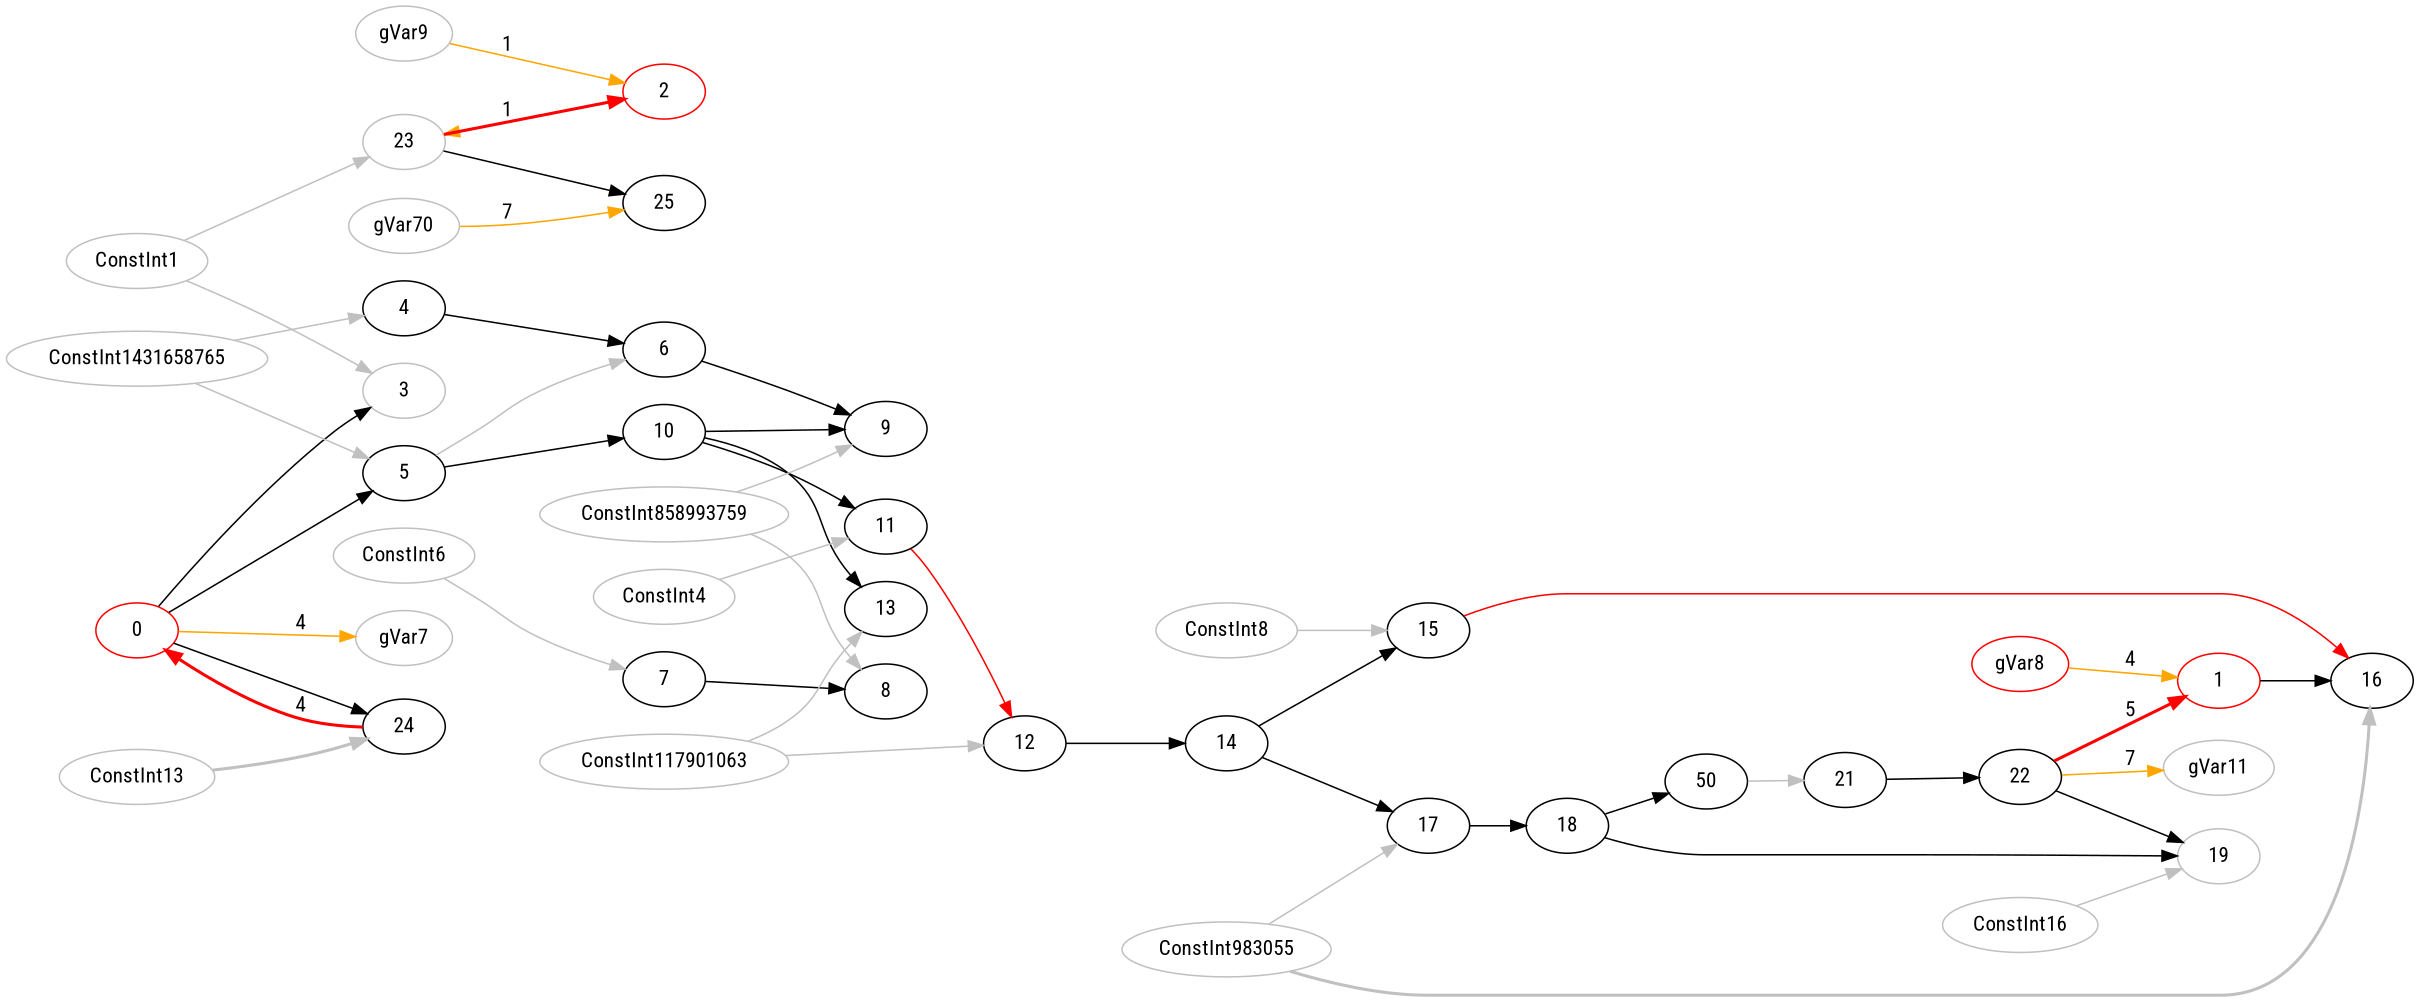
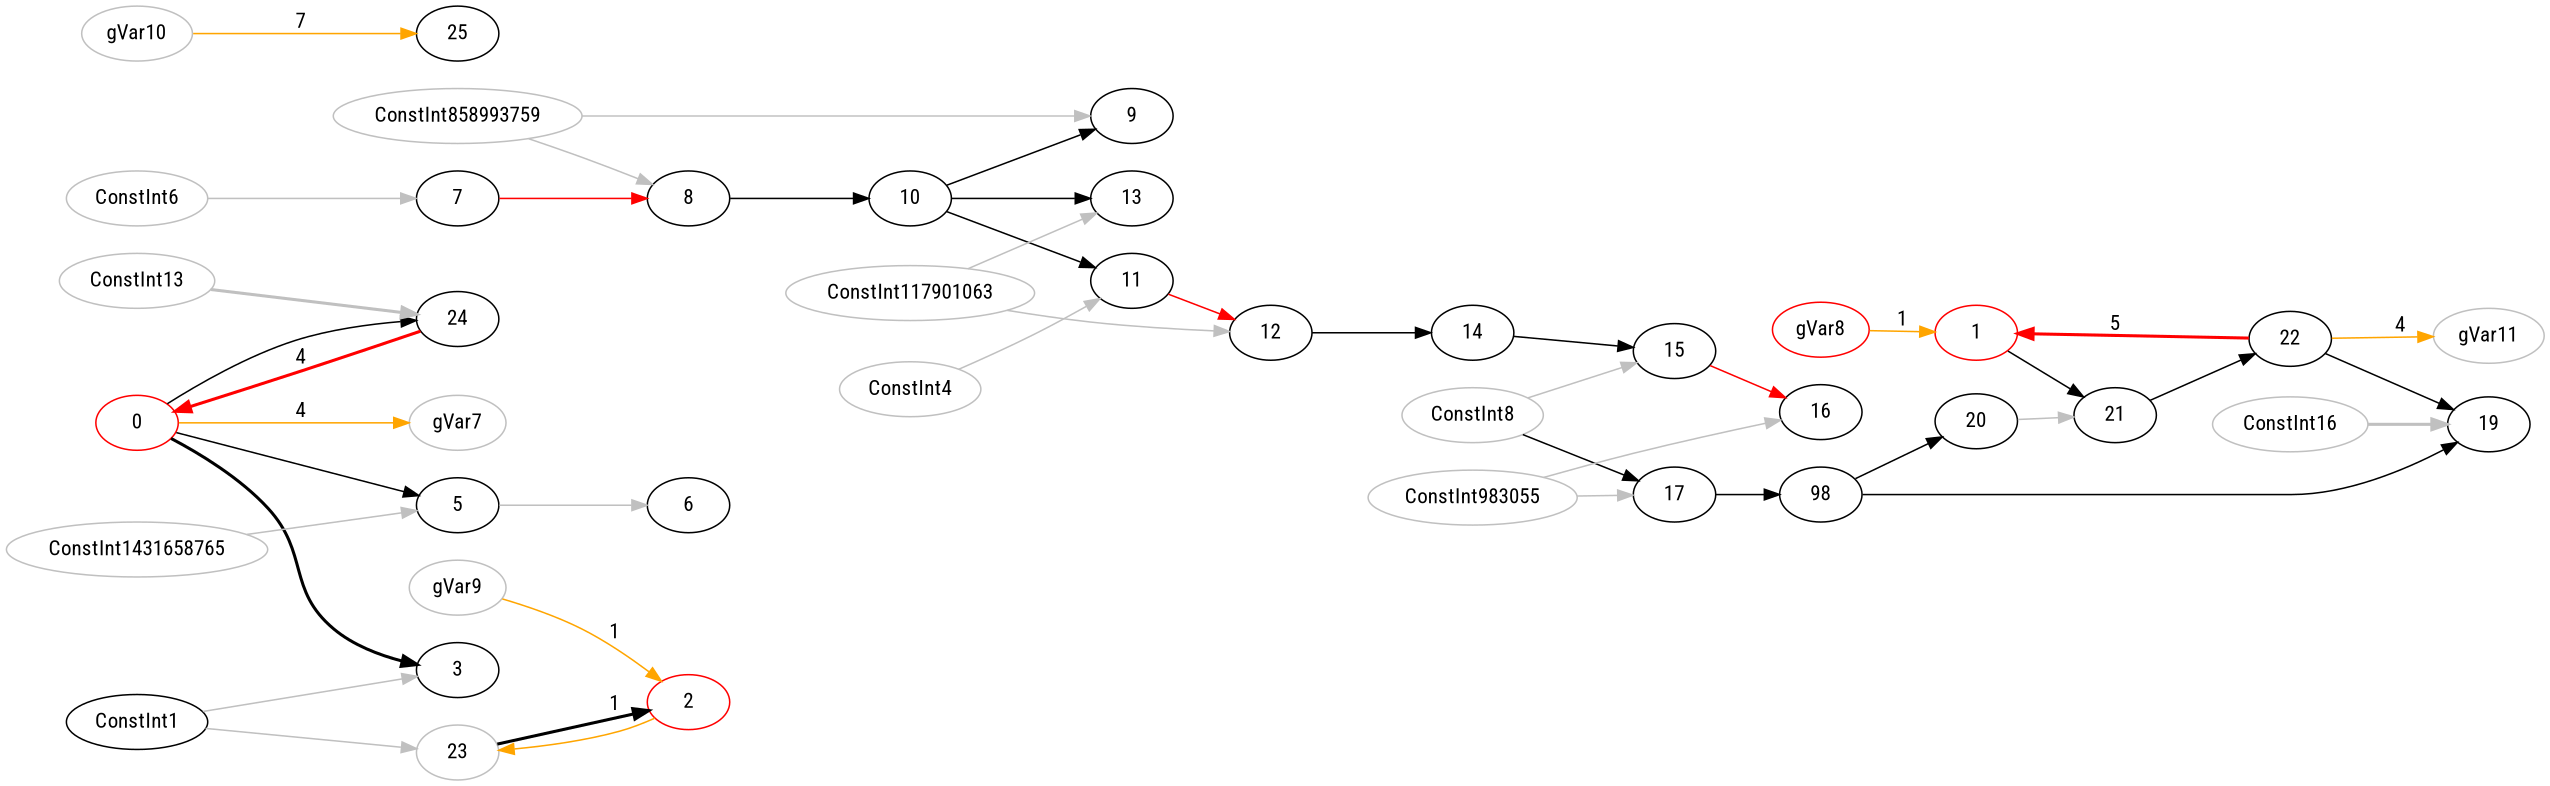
(527, 118) -> (565, 729)
(527, 171) -> none
(404, 226) -> (137, 34)
(137, 261) -> (137, 722)
(404, 308) -> none
(769, 384) -> none
(404, 391) -> (458, 670)
(527, 454) -> (792, 198)
(252, 505) -> (292, 549)
(2130, 660) -> (1902, 320)
(2288, 681) -> (2039, 370)
(767, 685) -> (566, 198)
(2130, 759) -> (2400, 326)
(1320, 782) -> (1574, 455)
(1706, 782) -> (1976, 421)
(1567, 826) -> (1821, 495)
(2219, 856) -> (2489, 424)
(2122, 890) -> (2400, 424)
(1923, 995) -> (1654, 448)
